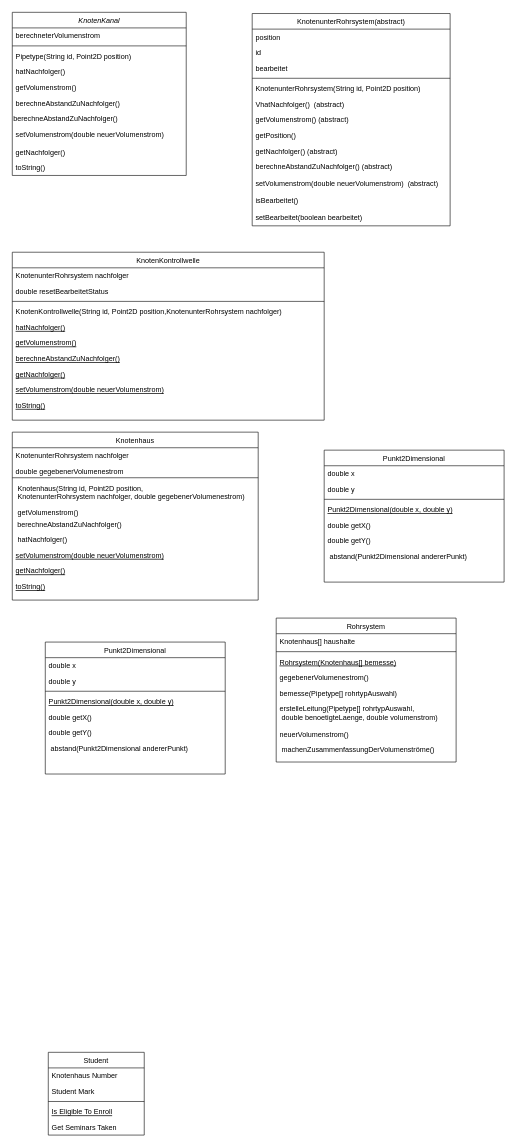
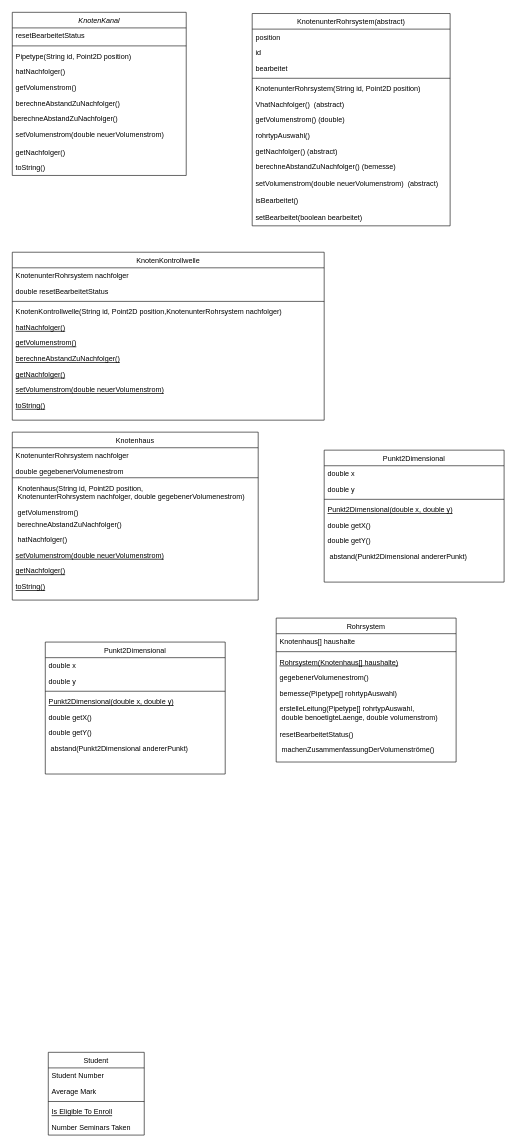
(61, 36) -> (57, 36)
(311, 120) -> (306, 120)
(280, 136) -> (287, 136)
(335, 167) -> (333, 167)
(343, 662) -> (346, 662)
(317, 734) -> (325, 734)
(85, 1076) -> (79, 1076)
(75, 1092) -> (75, 1092)
(85, 1128) -> (91, 1128)
